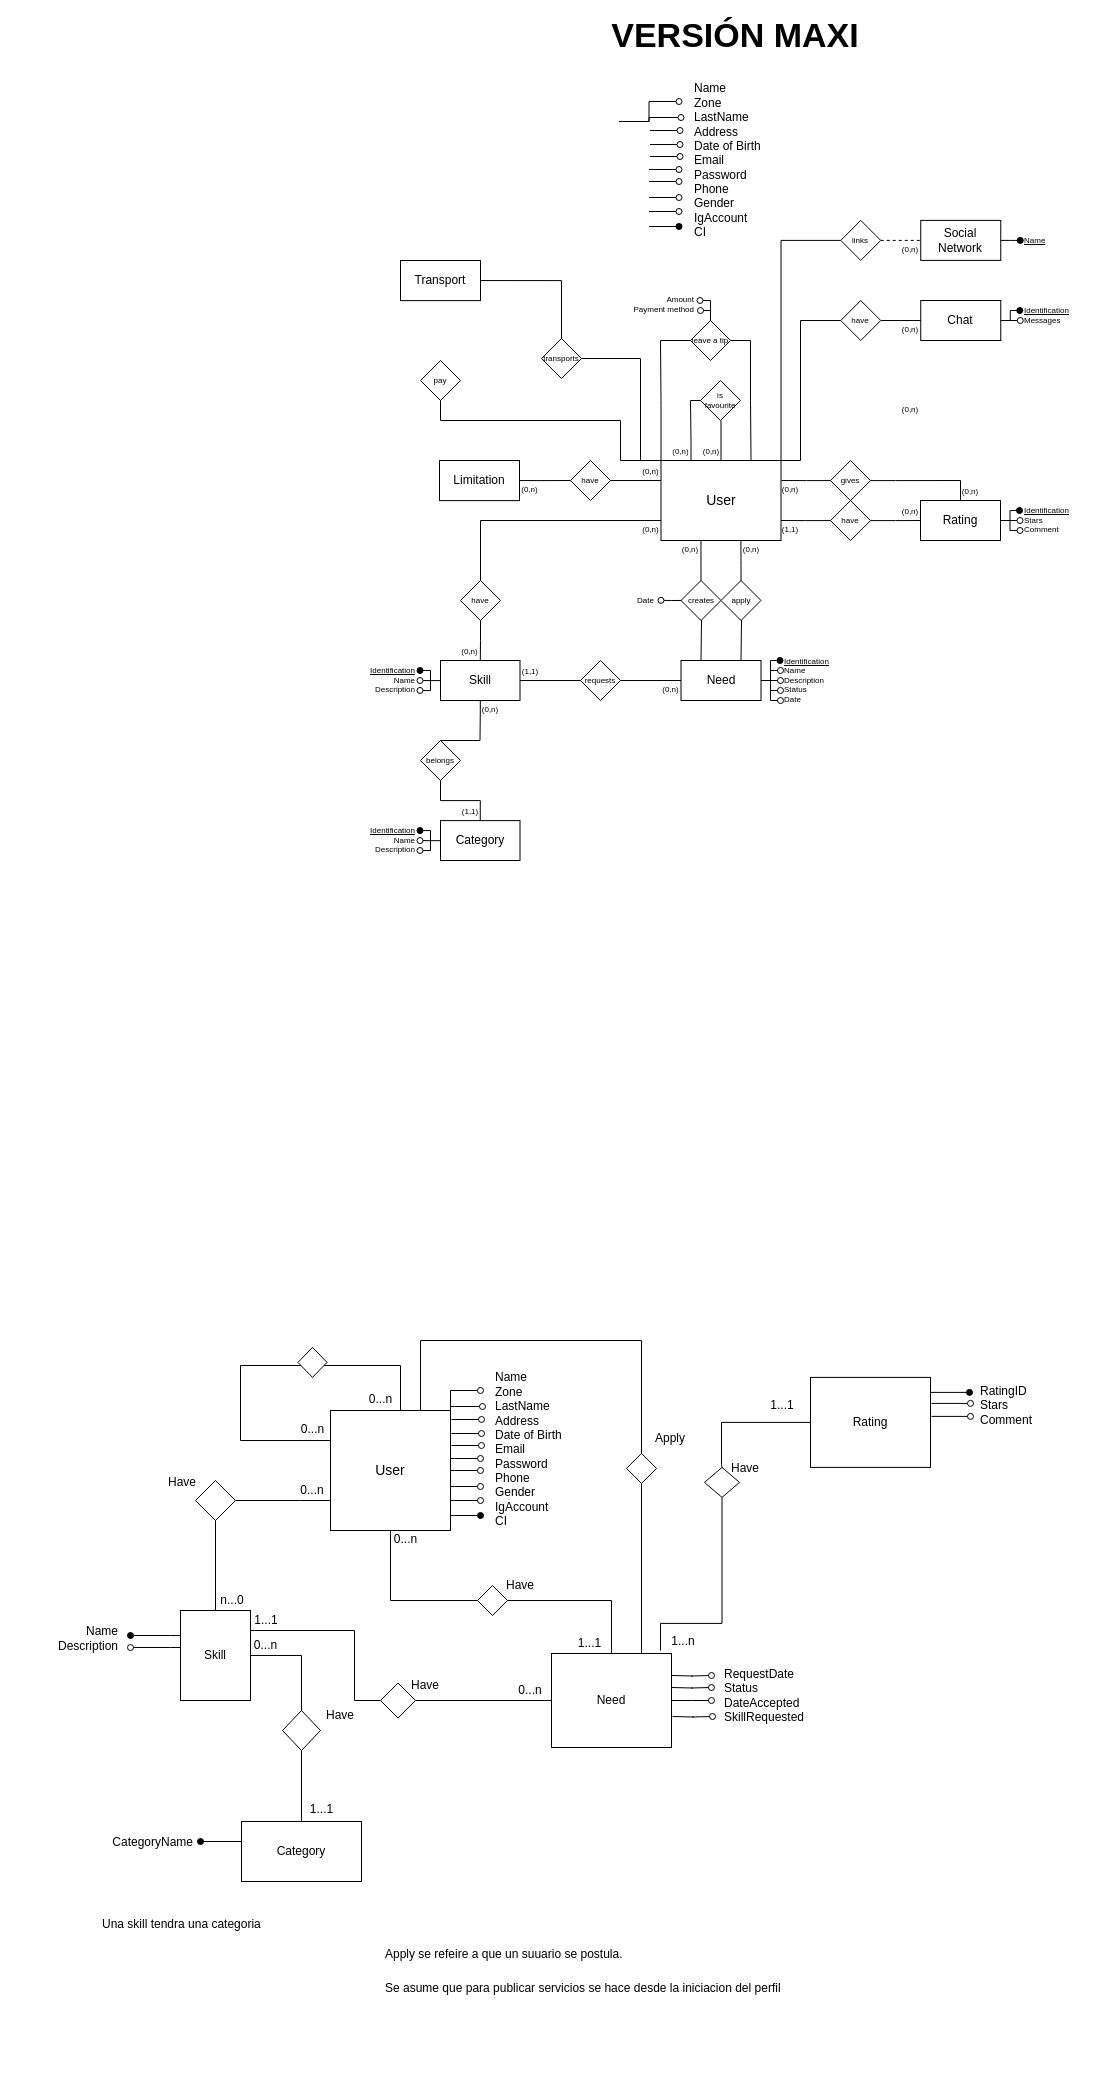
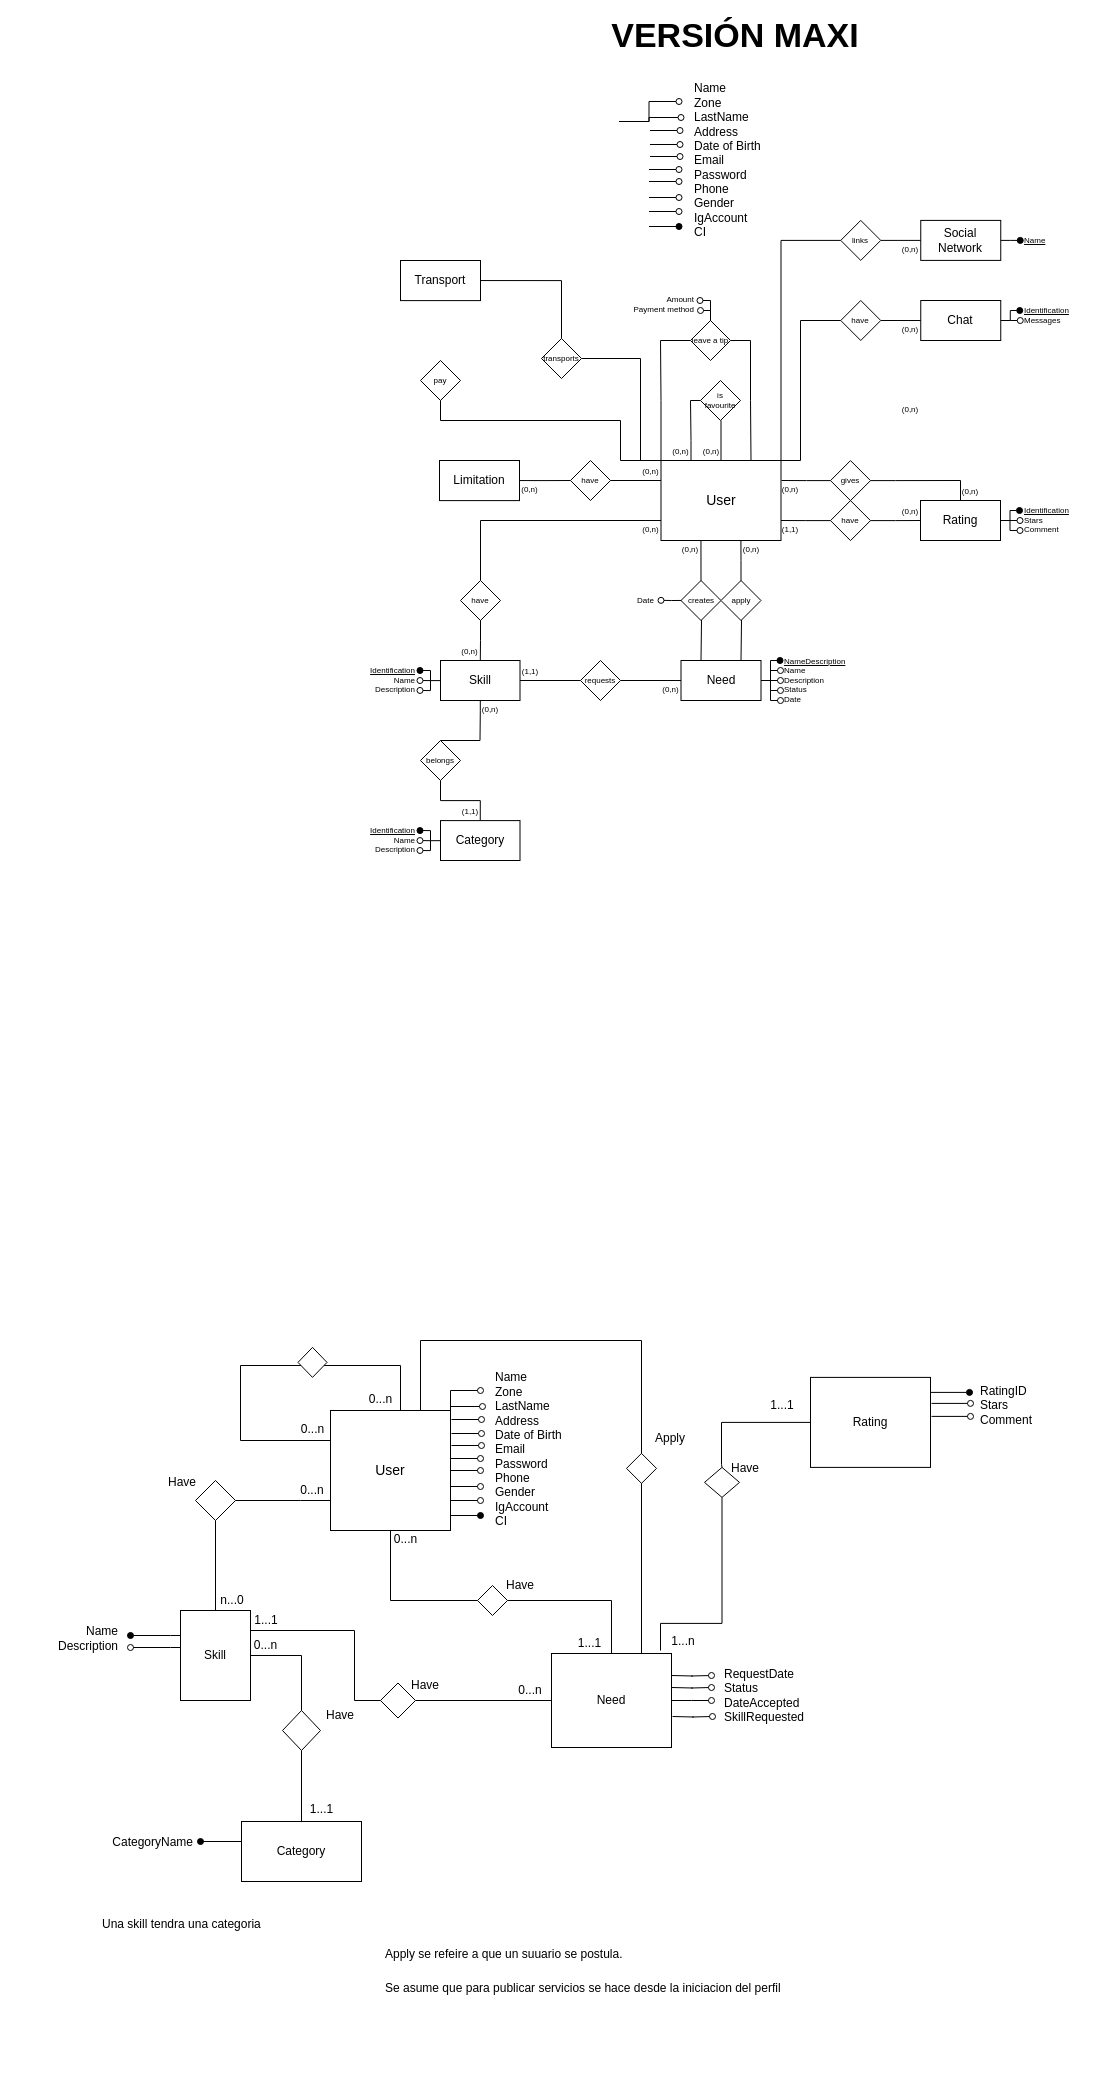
(900, 240) -> (900, 240)
(813, 681) -> (813, 681)
